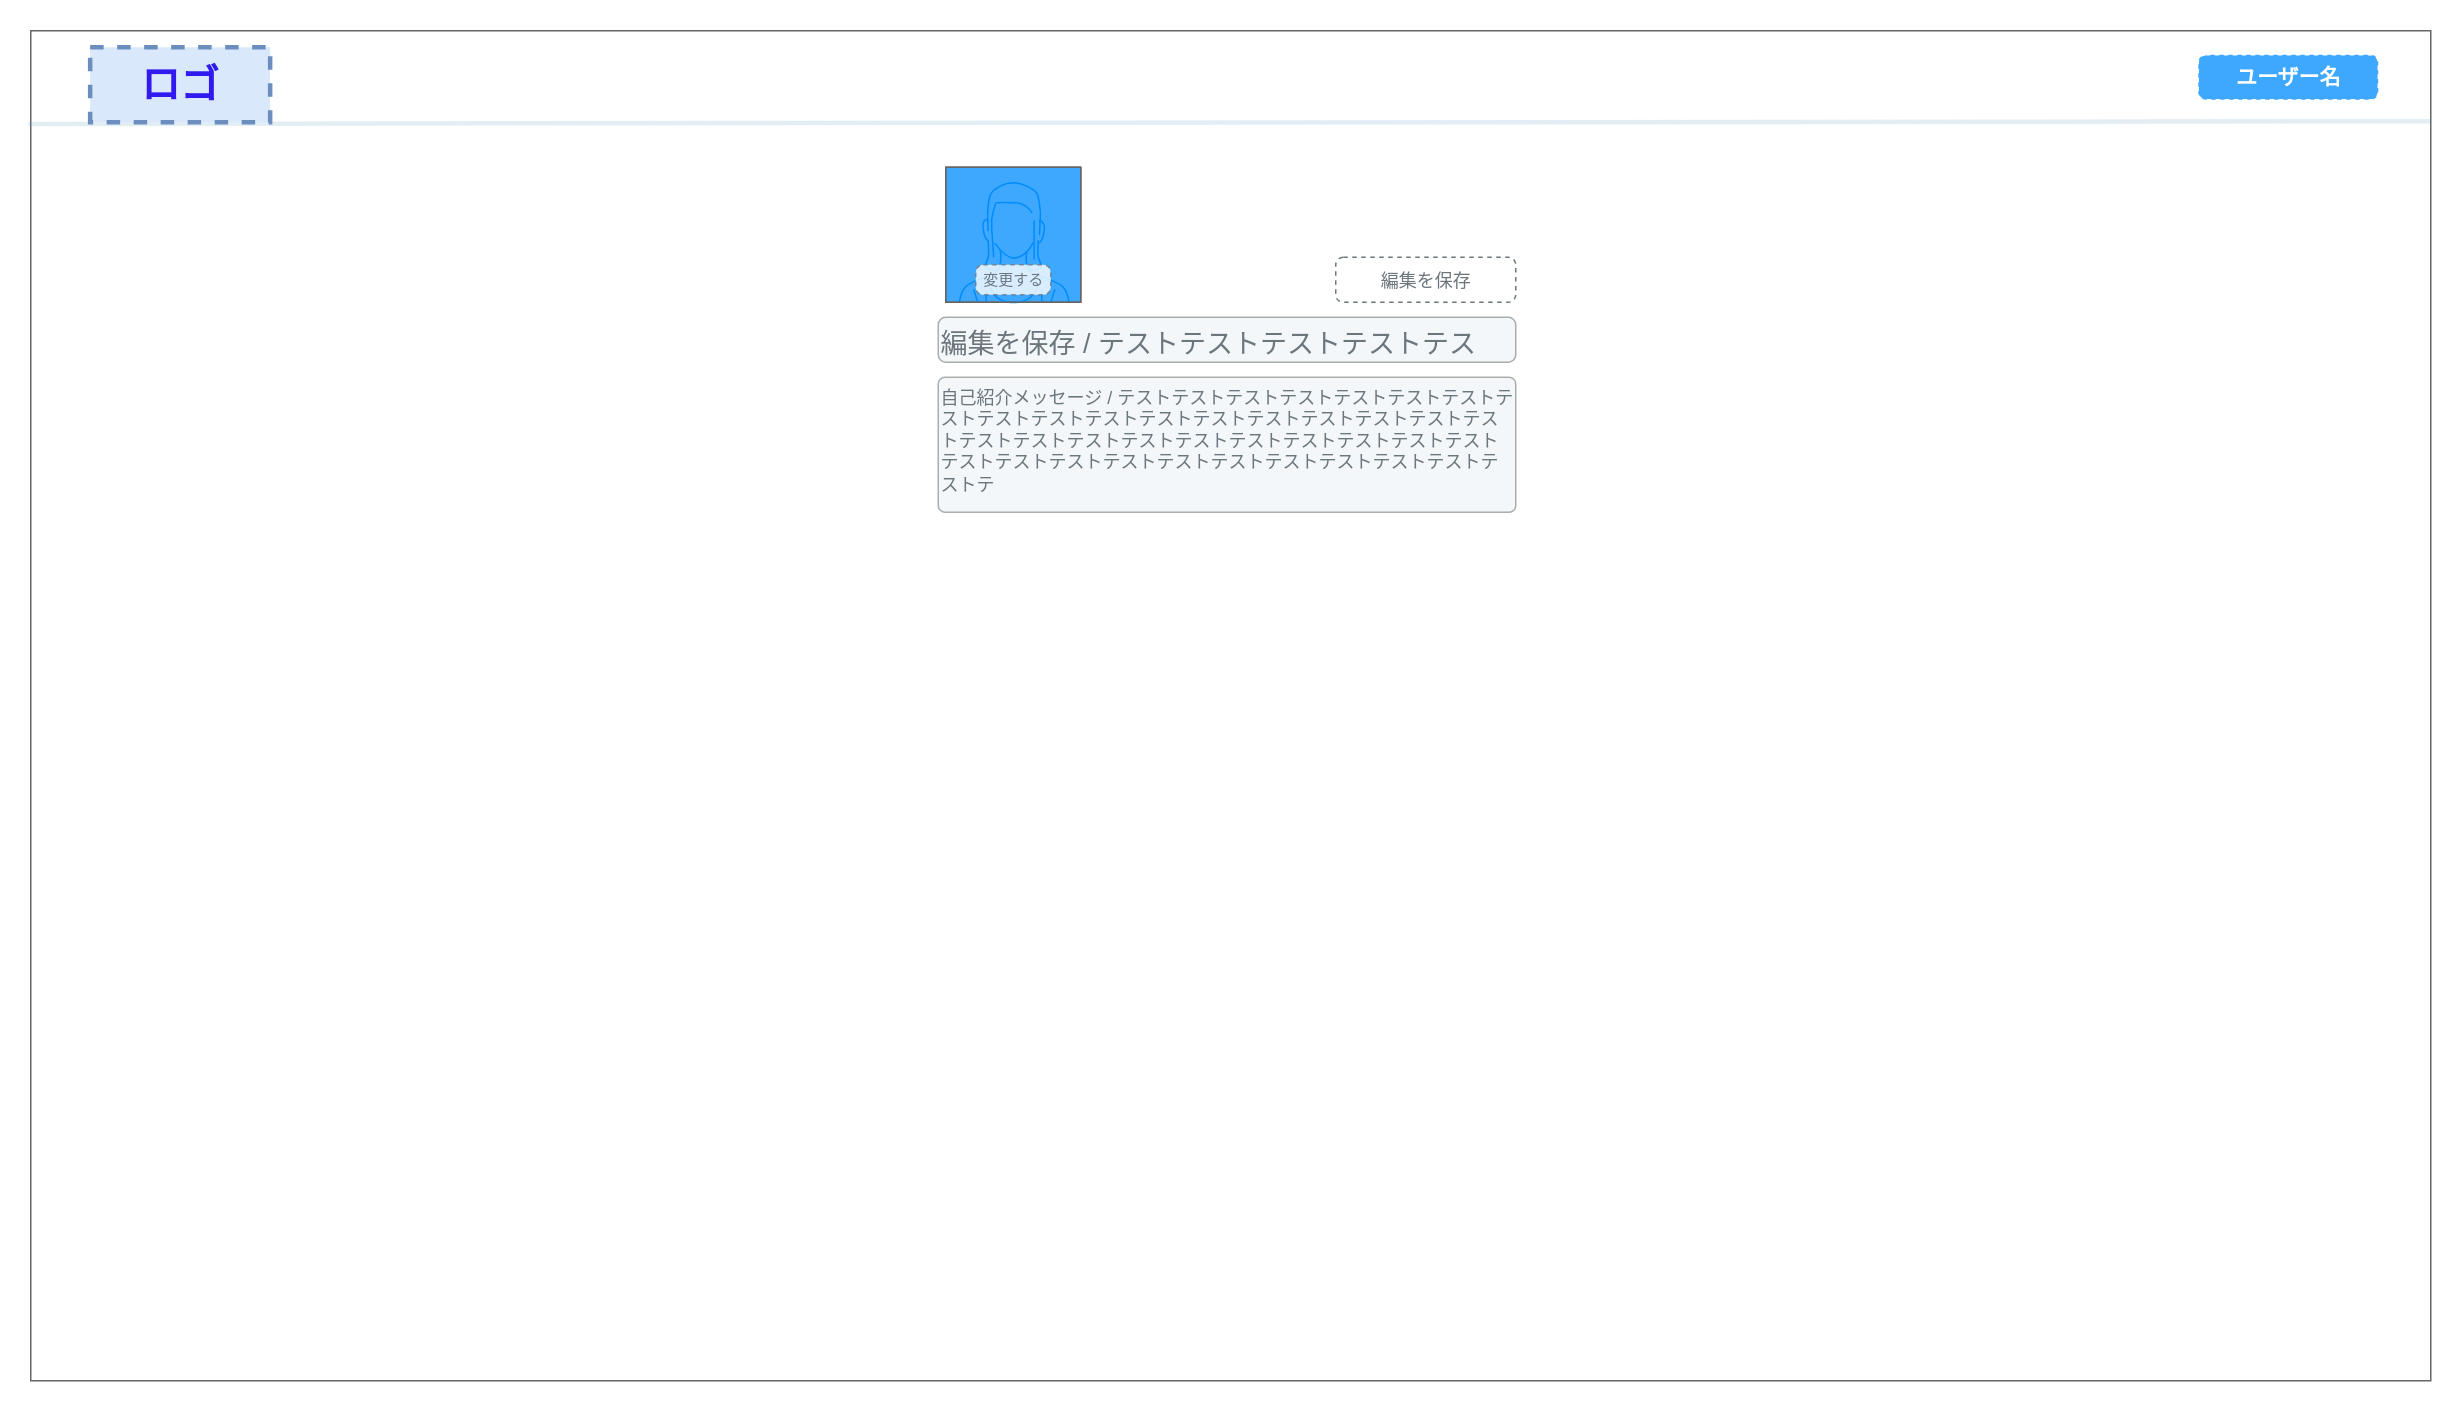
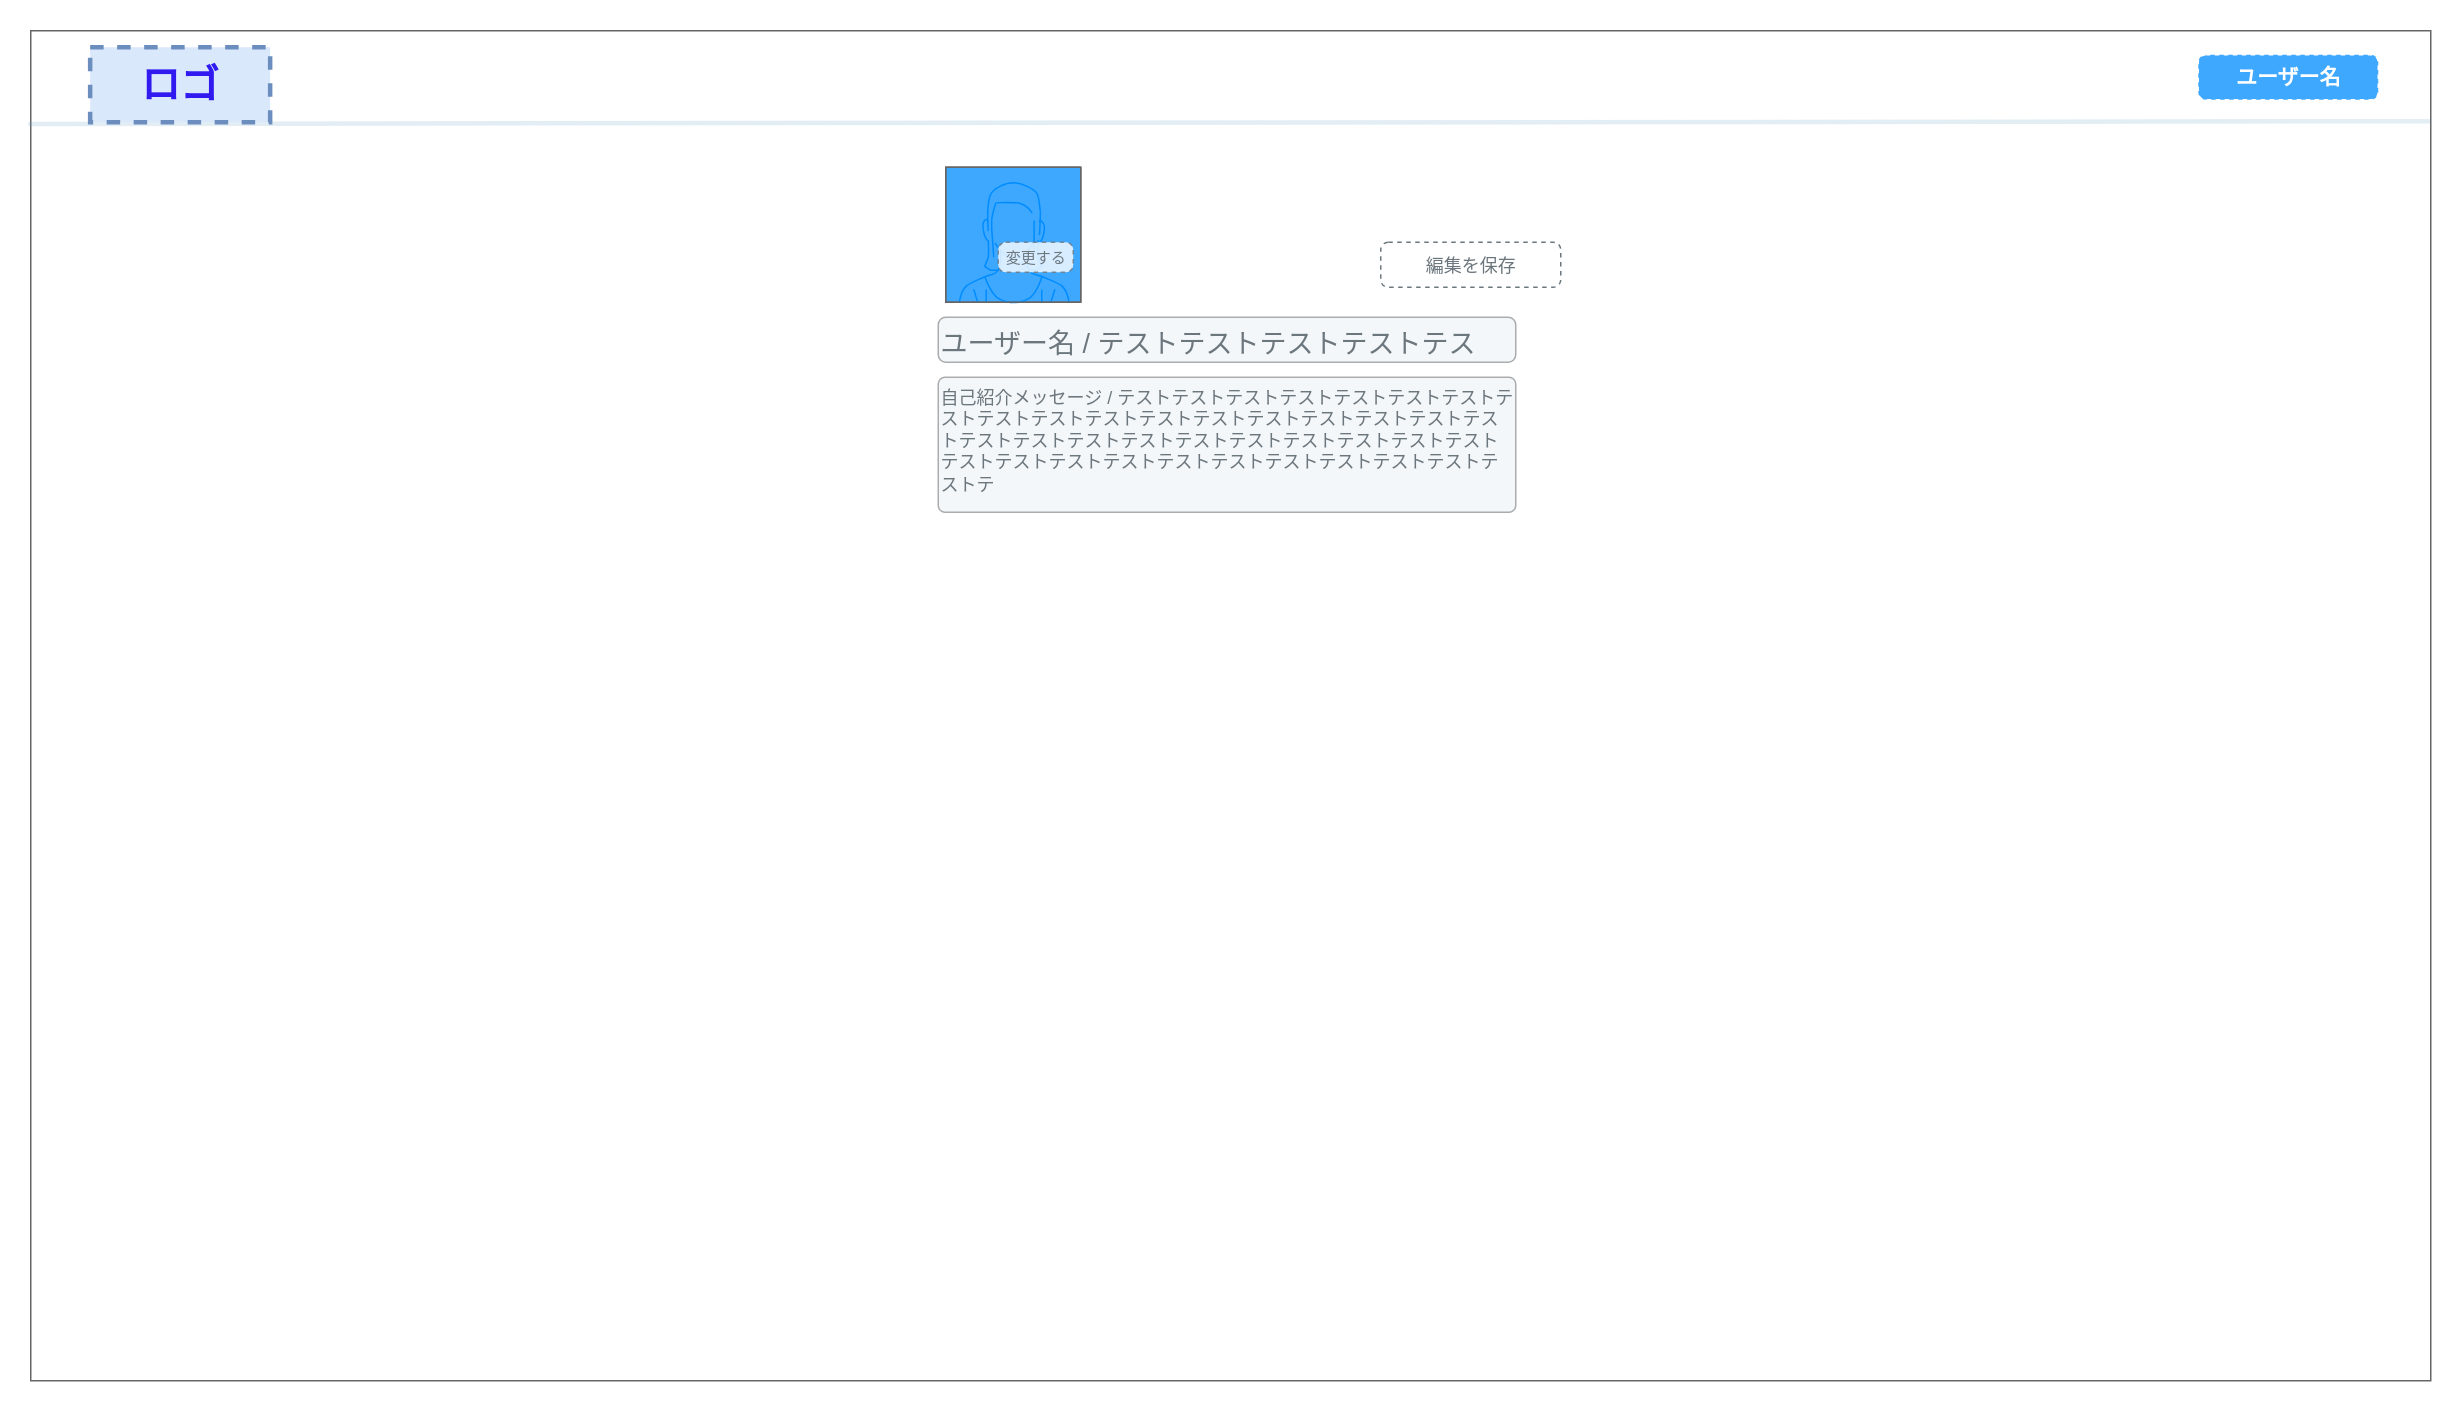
(1013, 280) -> (1036, 257)
(1426, 280) -> (1471, 265)
(1153, 344) -> (1153, 344)
